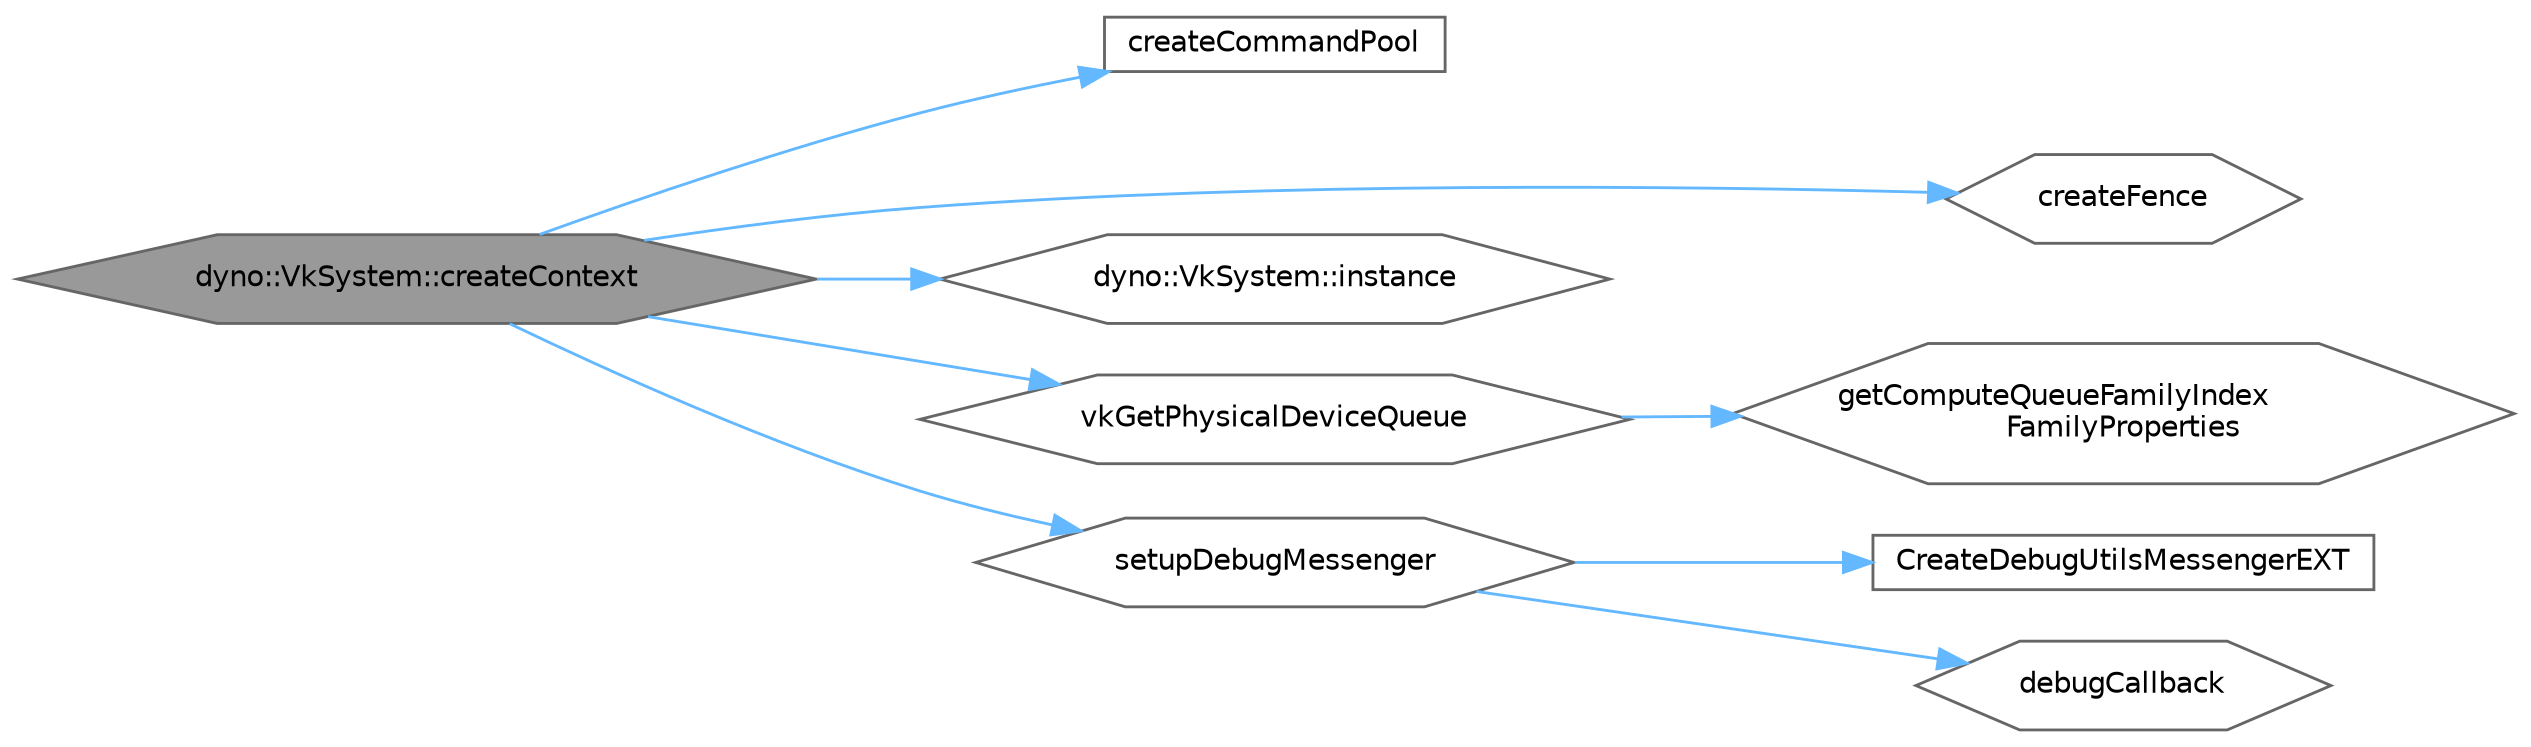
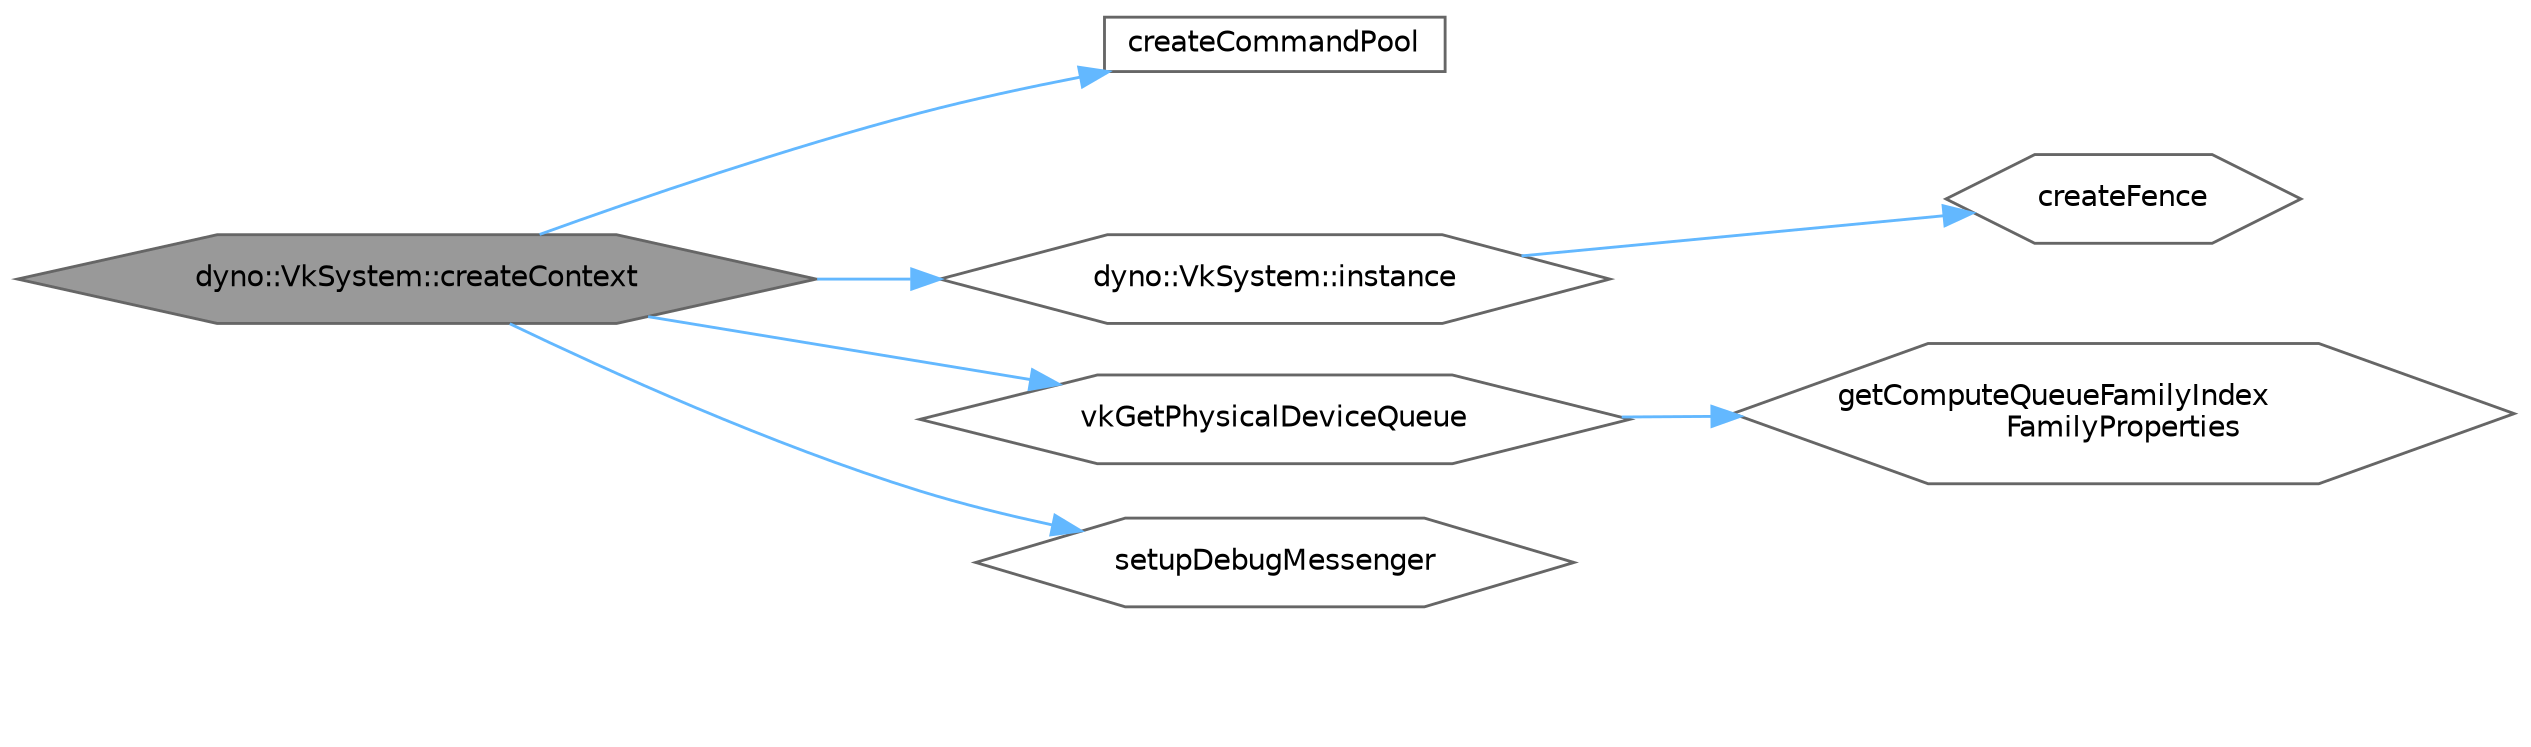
(1285, 191) -> (1733, 236)
(2123, 562) -> none
(2123, 686) -> none
